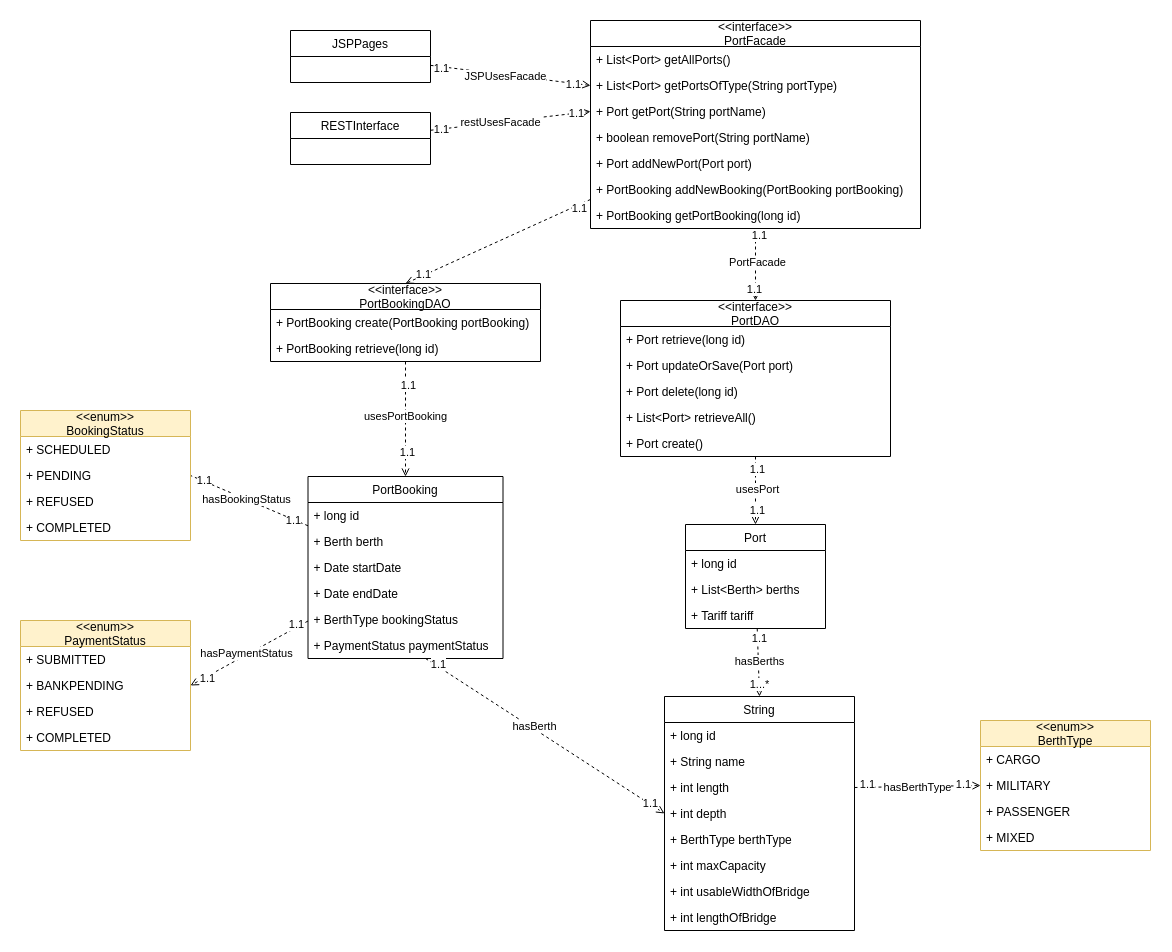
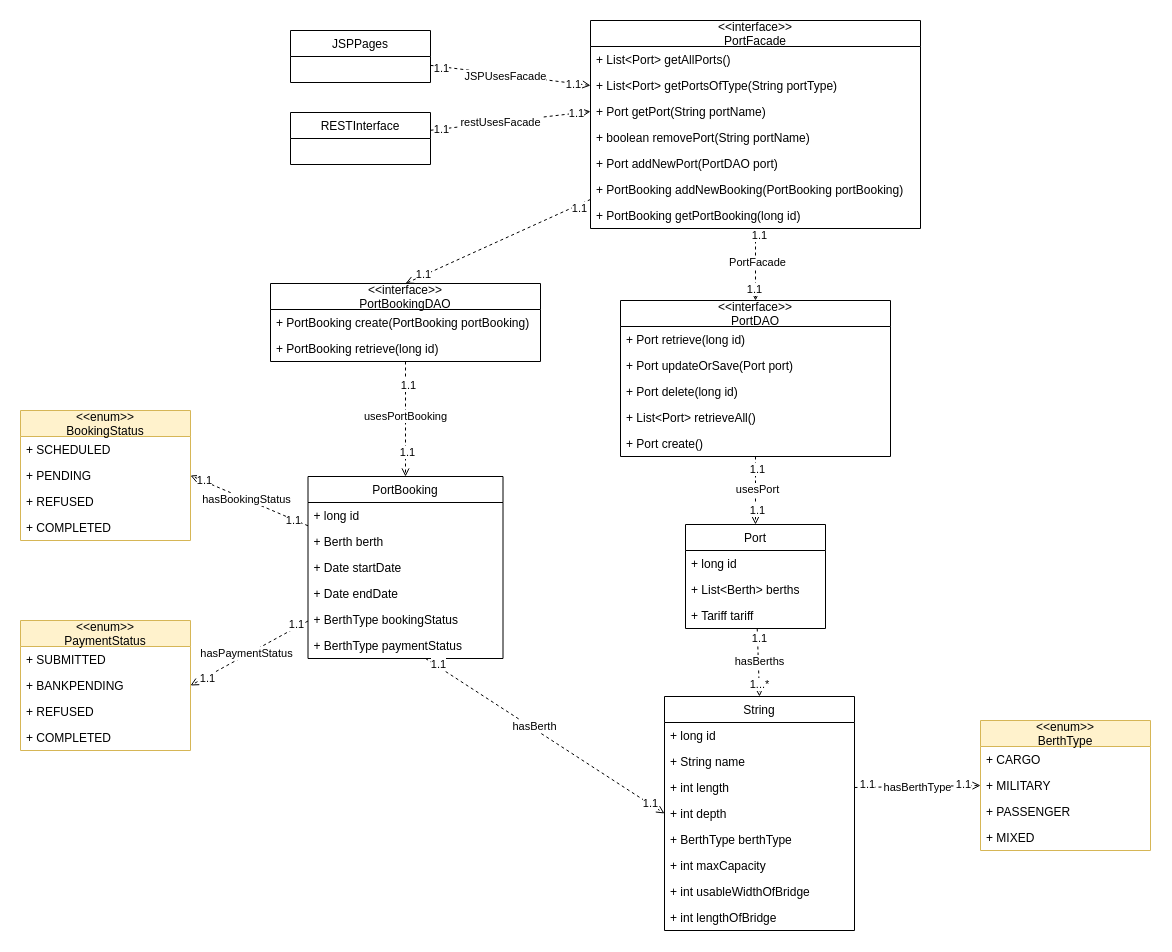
(685, 164) -> (695, 164)
(195, 477) -> (195, 478)
(408, 646) -> (394, 646)
